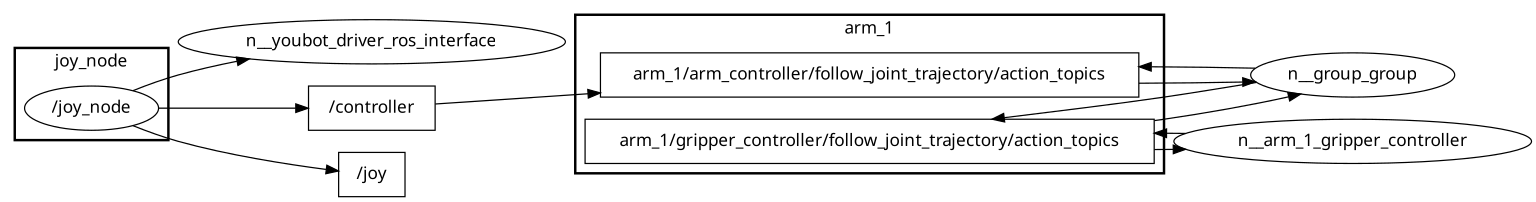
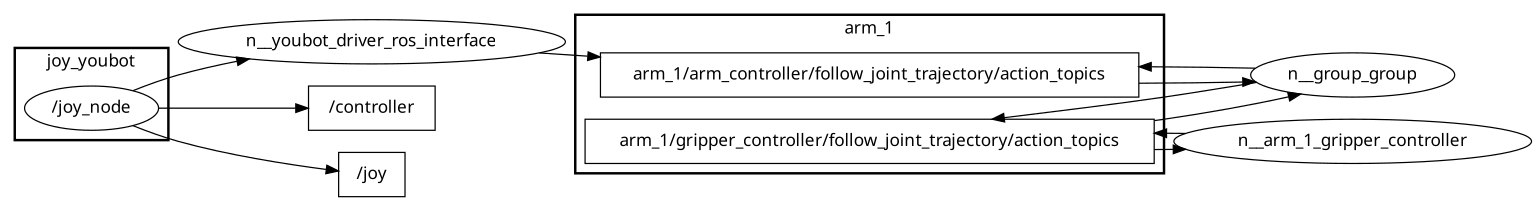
(92, 62) -> (92, 62)
(512, 99) -> (563, 55)
